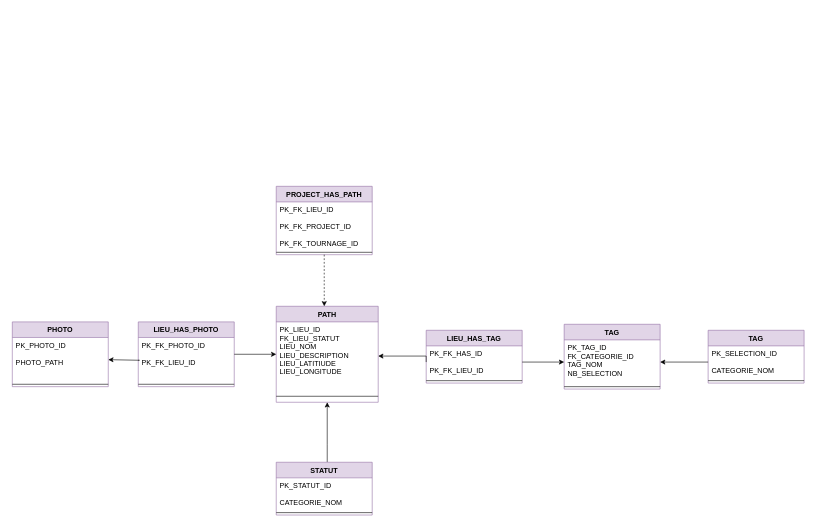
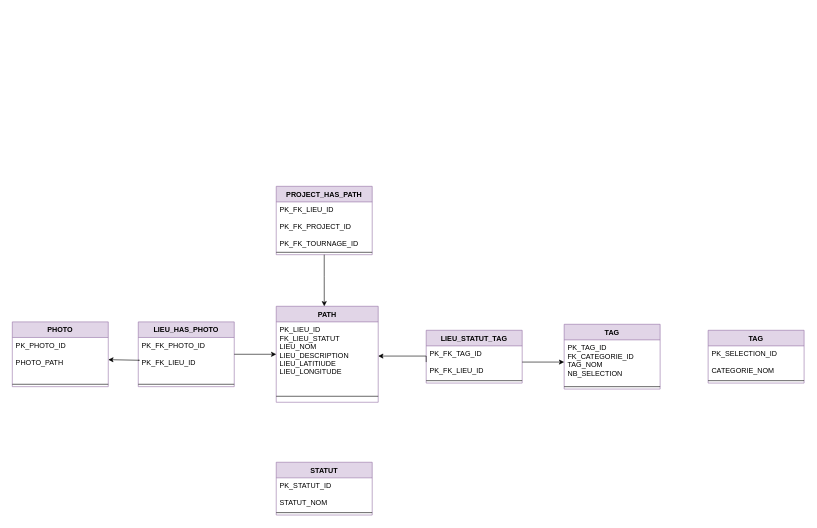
(324, 279) -> (324, 279)
(474, 338) -> (474, 338)
(454, 354) -> (454, 354)
(665, 362) -> none
(327, 407) -> none
(304, 486) -> (304, 486)
